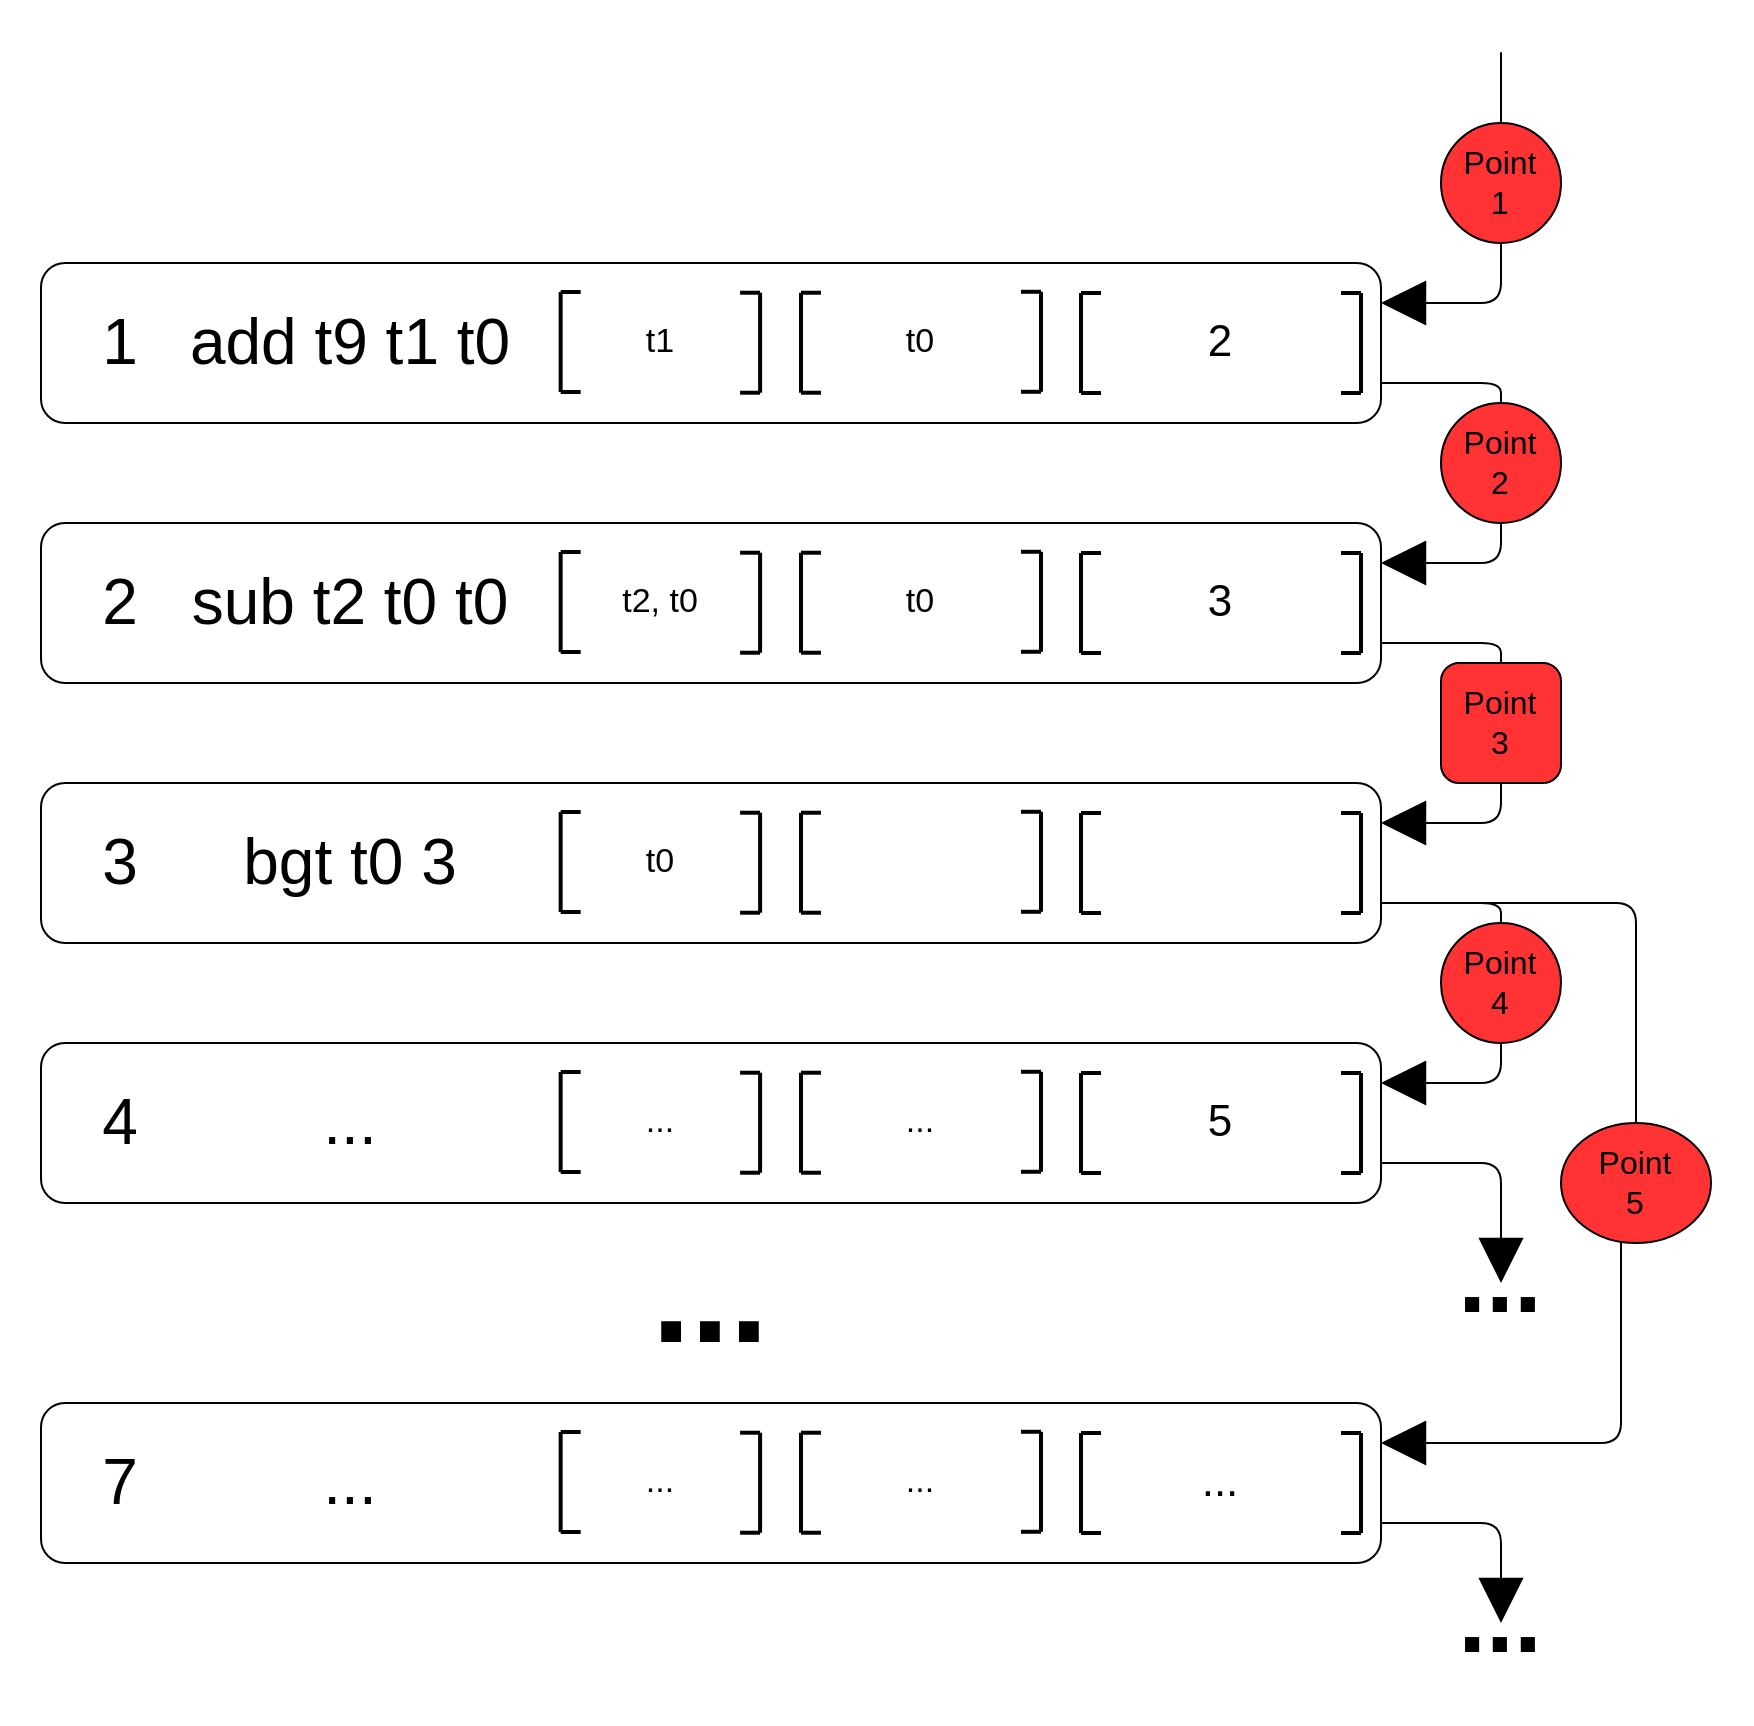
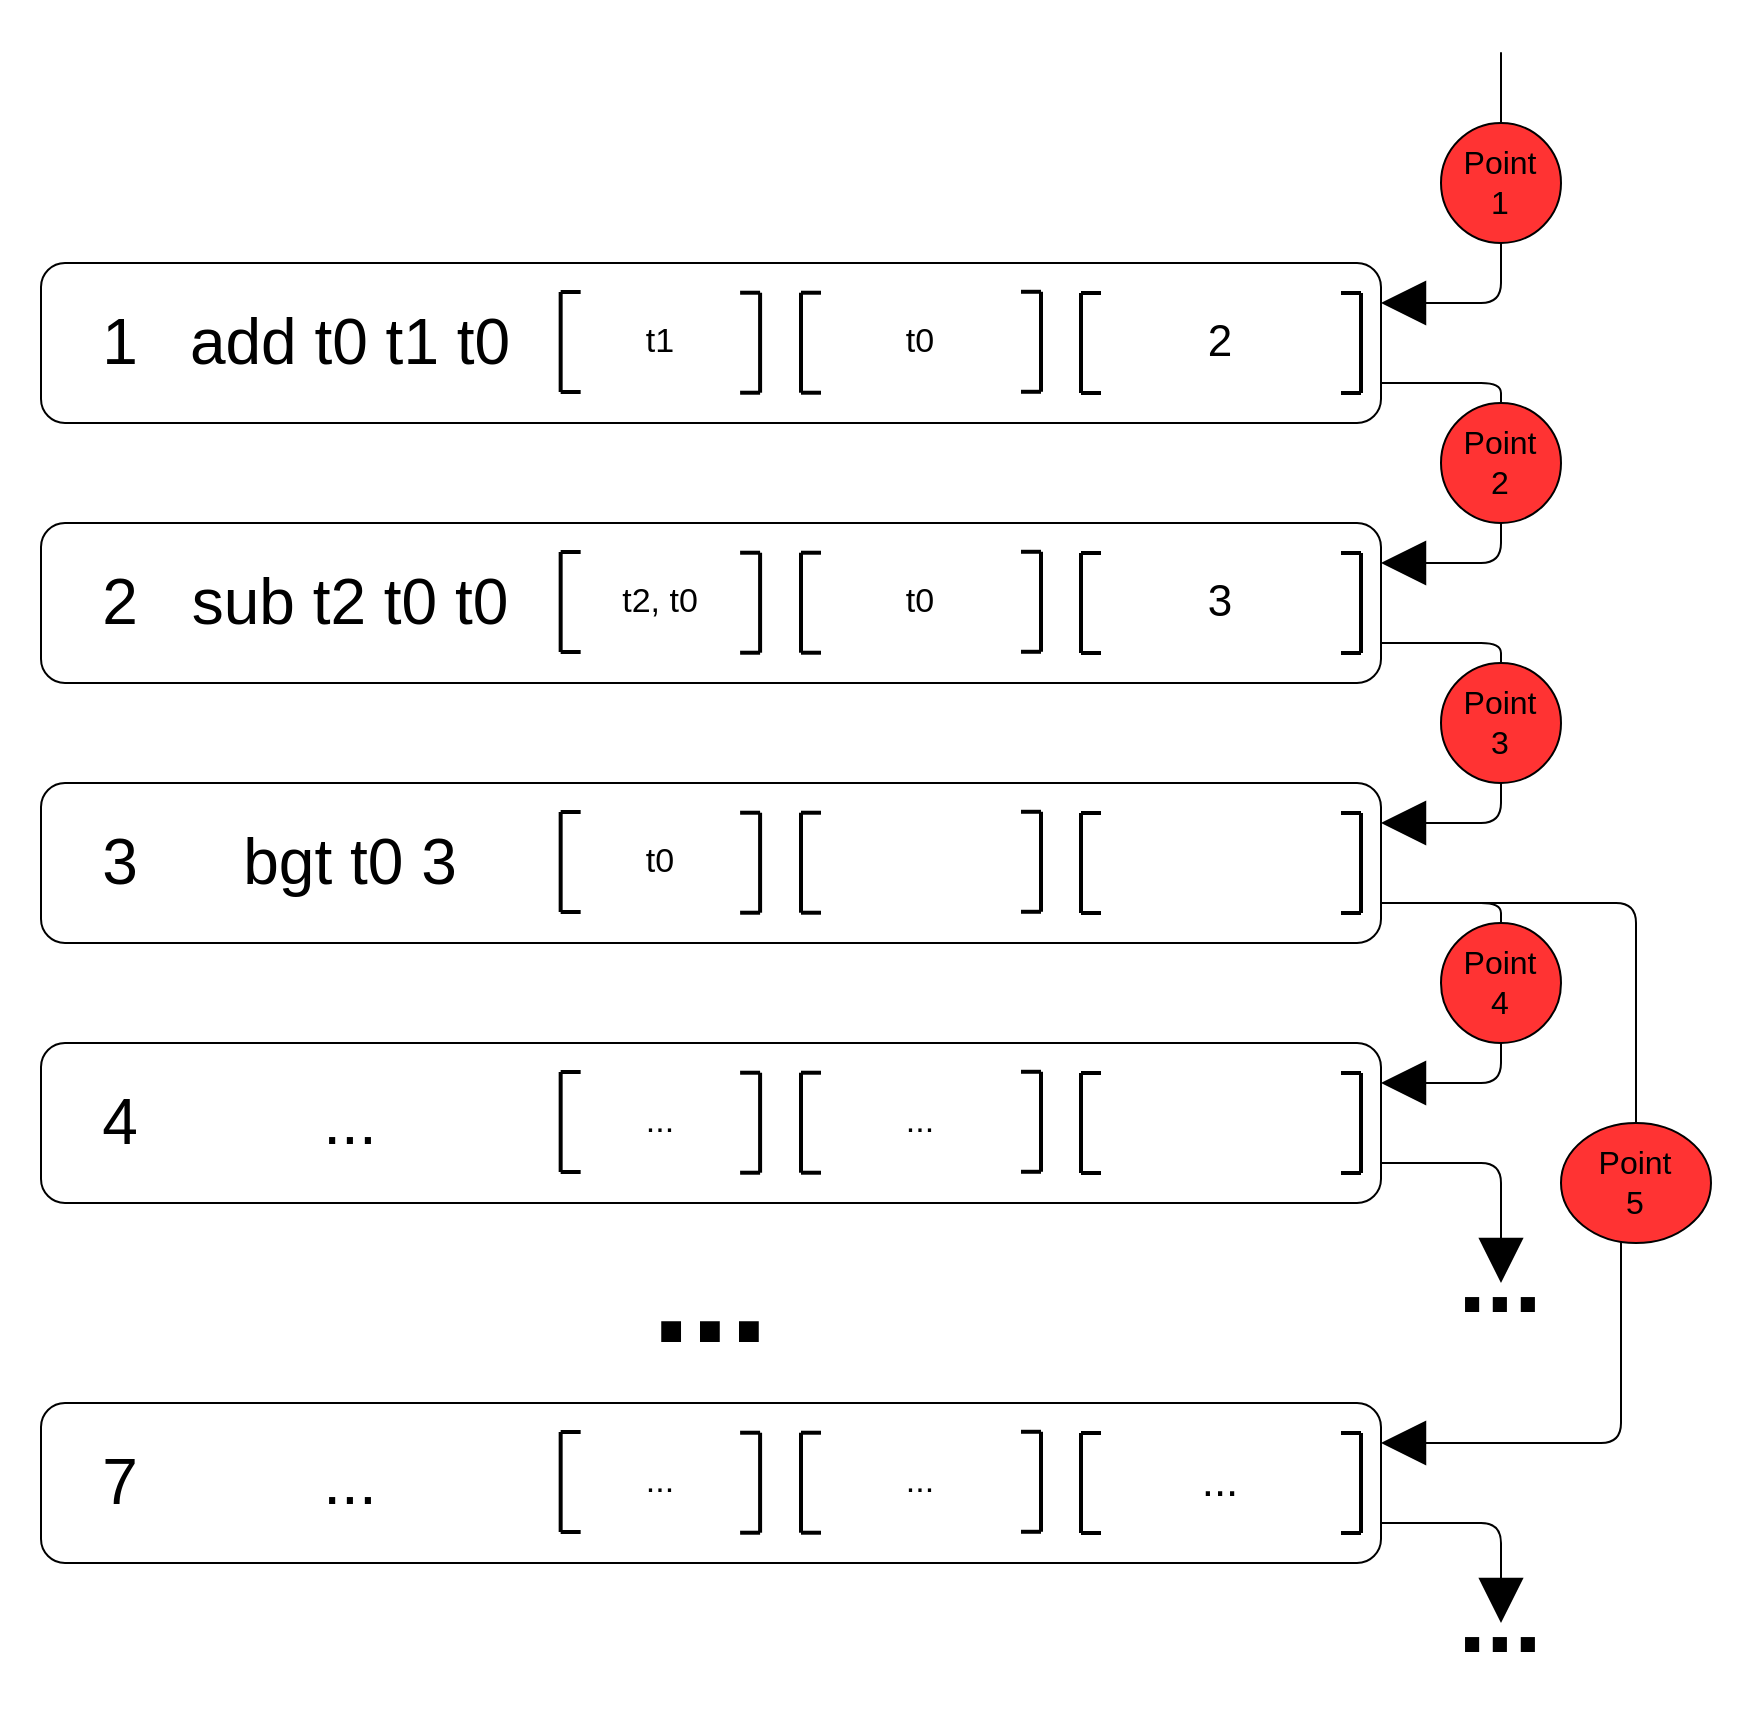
(351, 343) -> (351, 343)
(1501, 723) -> (1501, 723)
(1221, 1123) -> none
